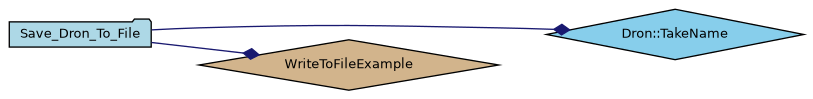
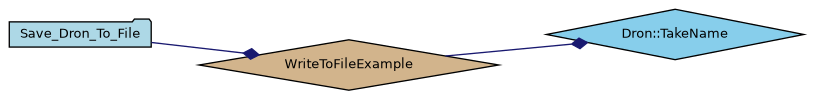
(353, 26) -> (508, 50)
